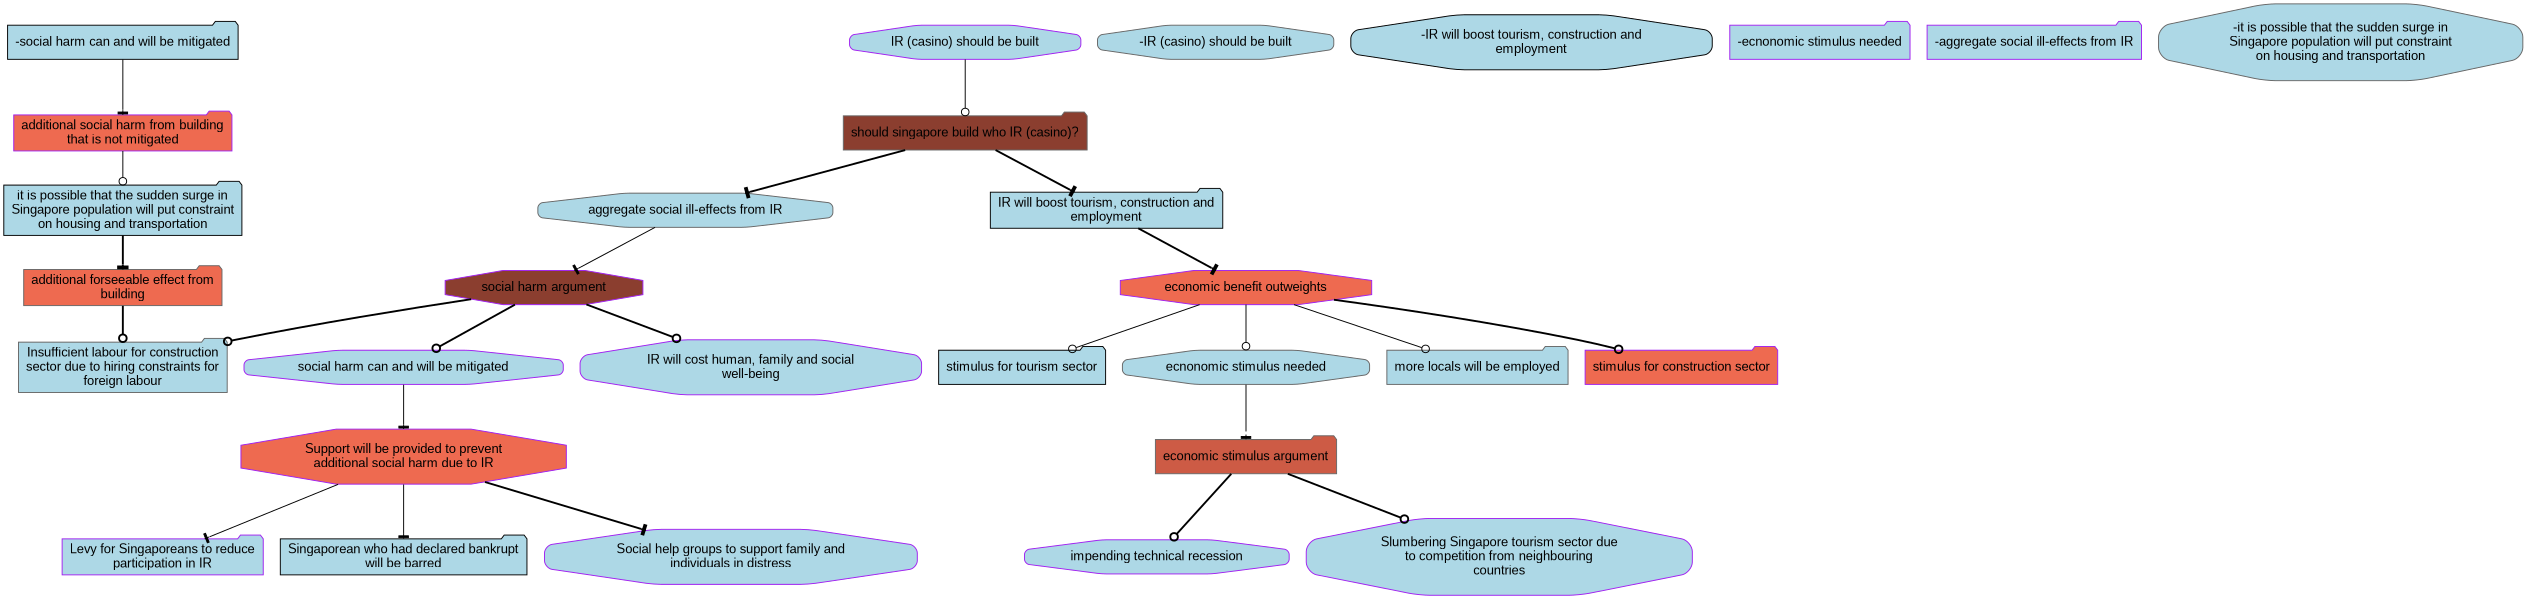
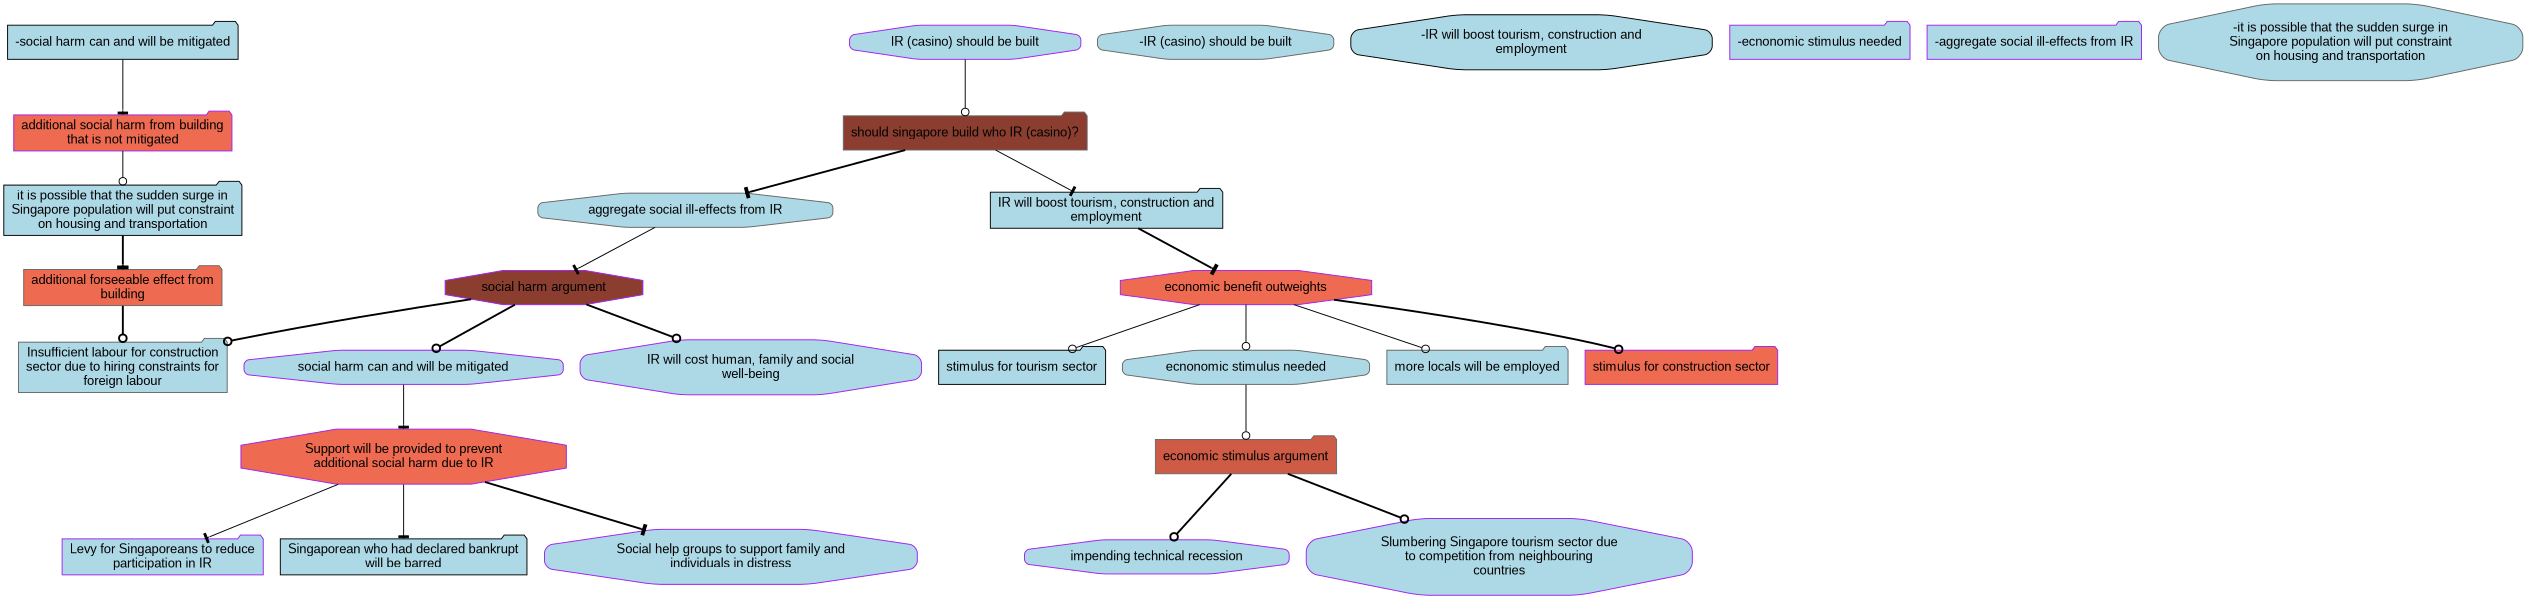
(1033, 170) -> (1033, 170)
(1246, 408) -> (1246, 408)
